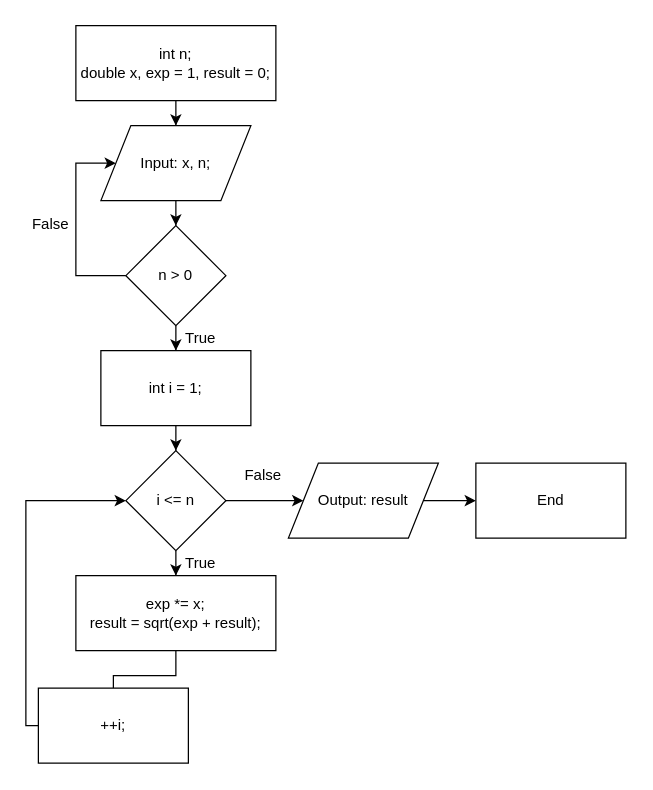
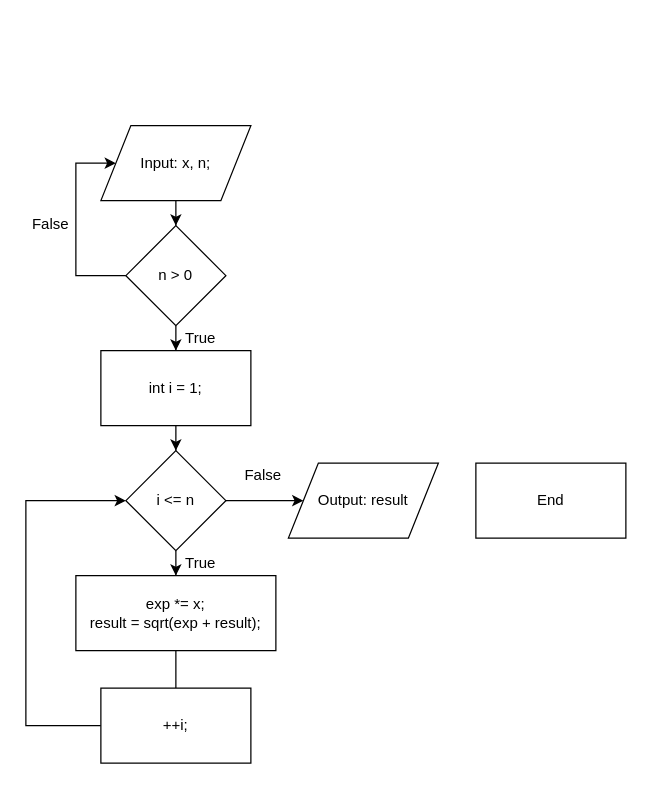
(176, 63) -> none
(176, 118) -> none
(457, 501) -> none
(113, 726) -> (176, 726)
